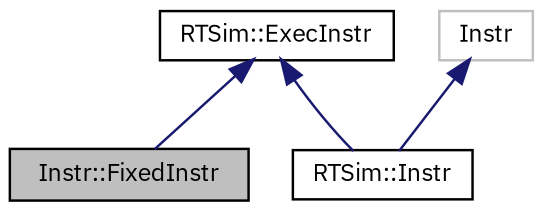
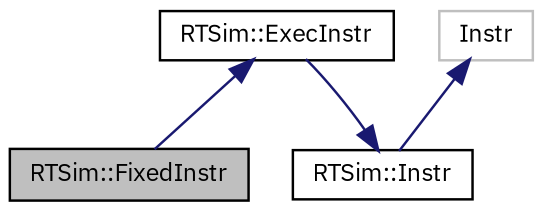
(323, 117) -> (337, 93)
(129, 175) -> (129, 175)
